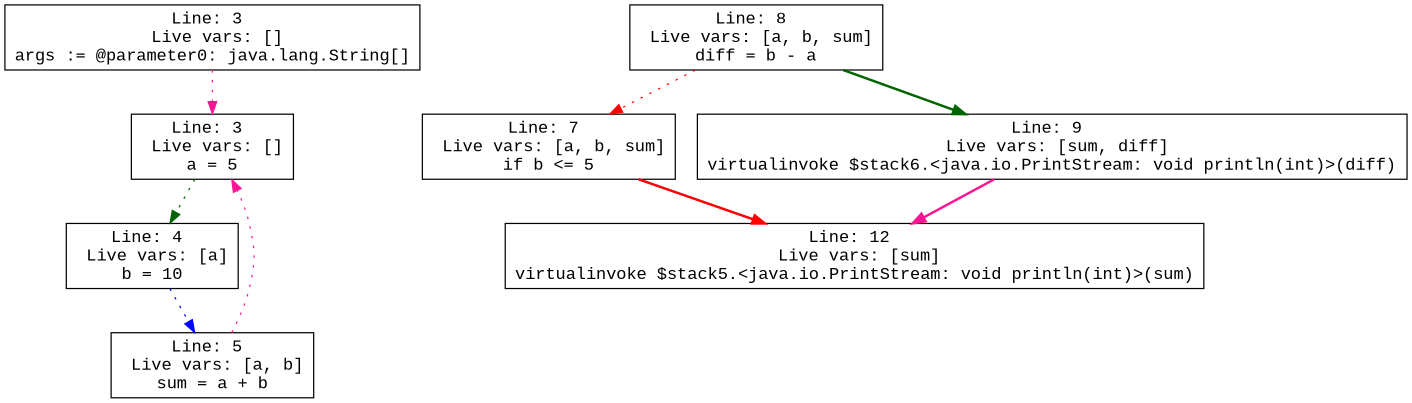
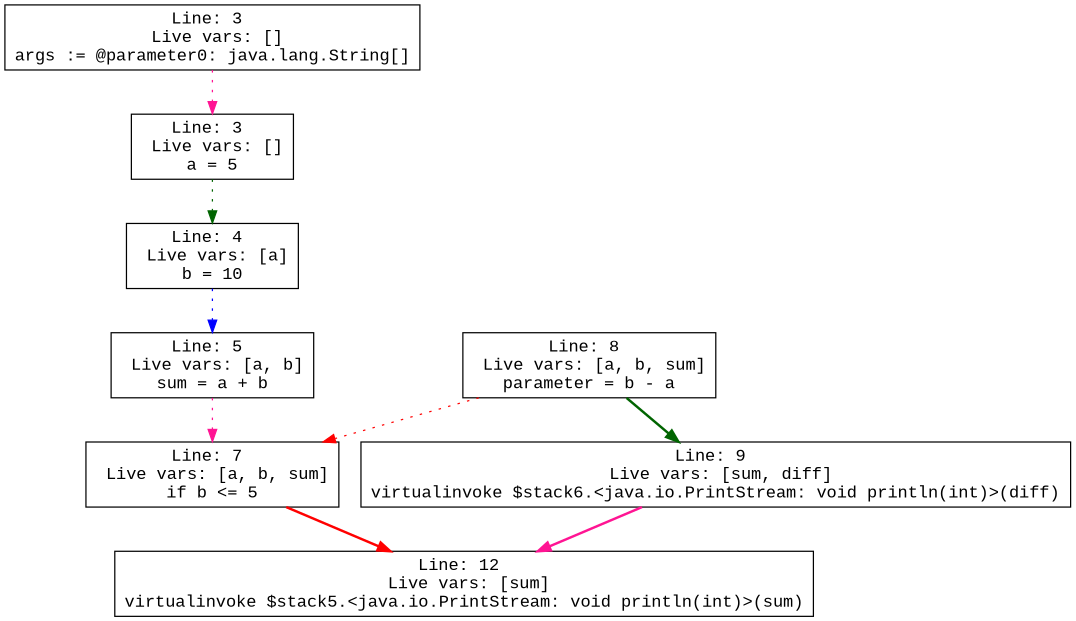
(756, 37) -> (589, 365)
(254, 262) -> (212, 414)
